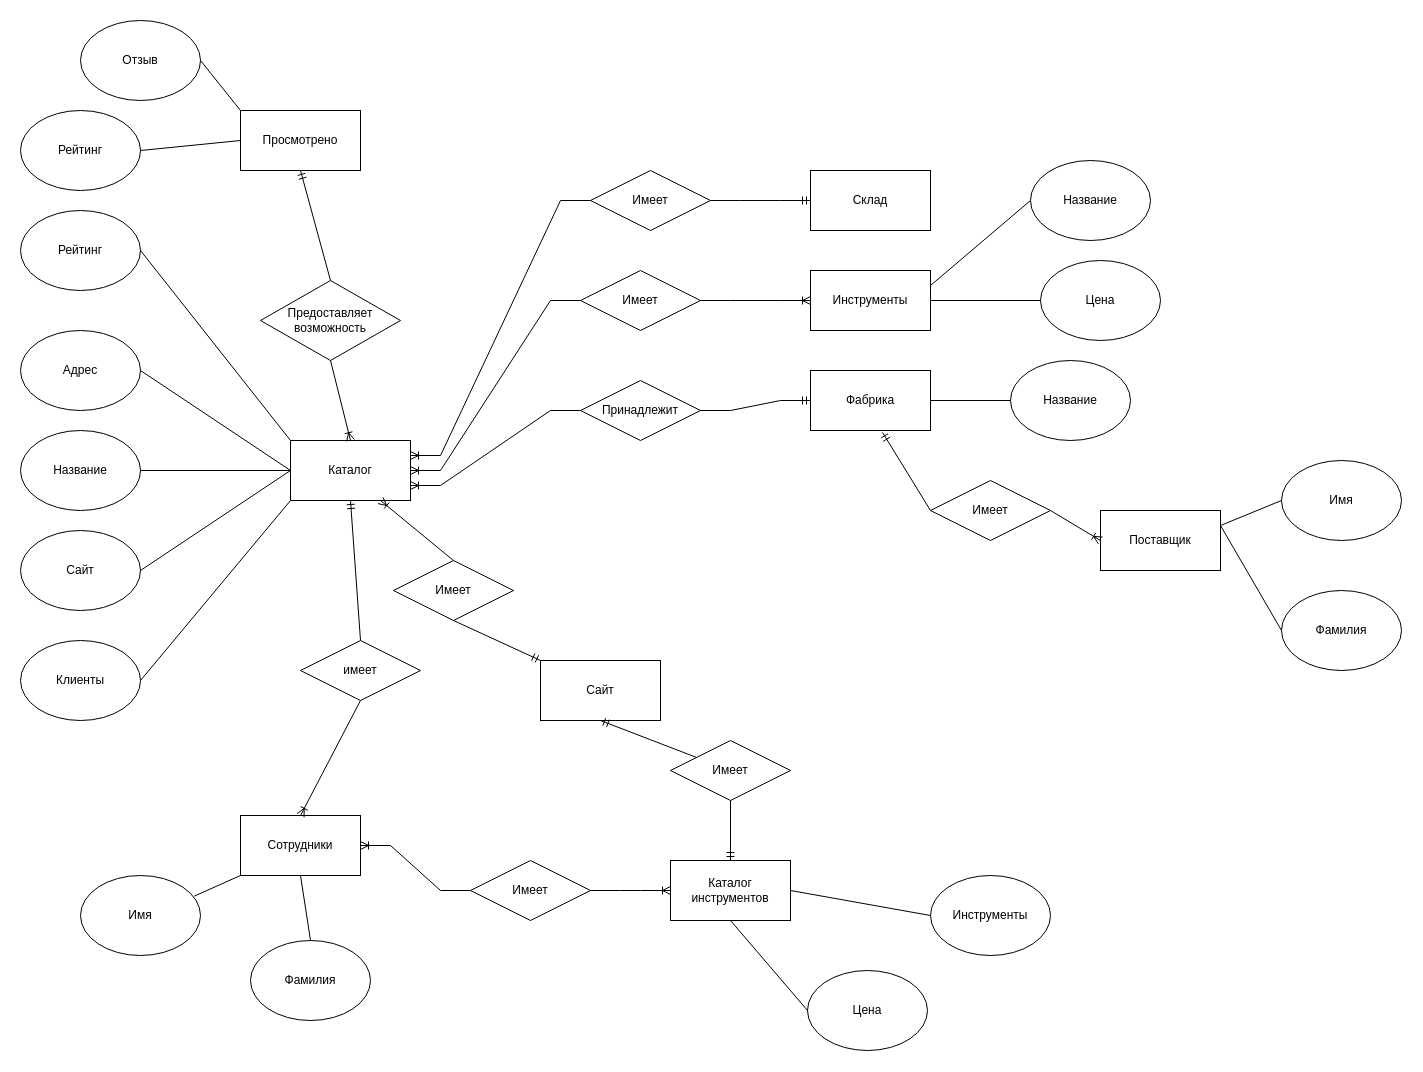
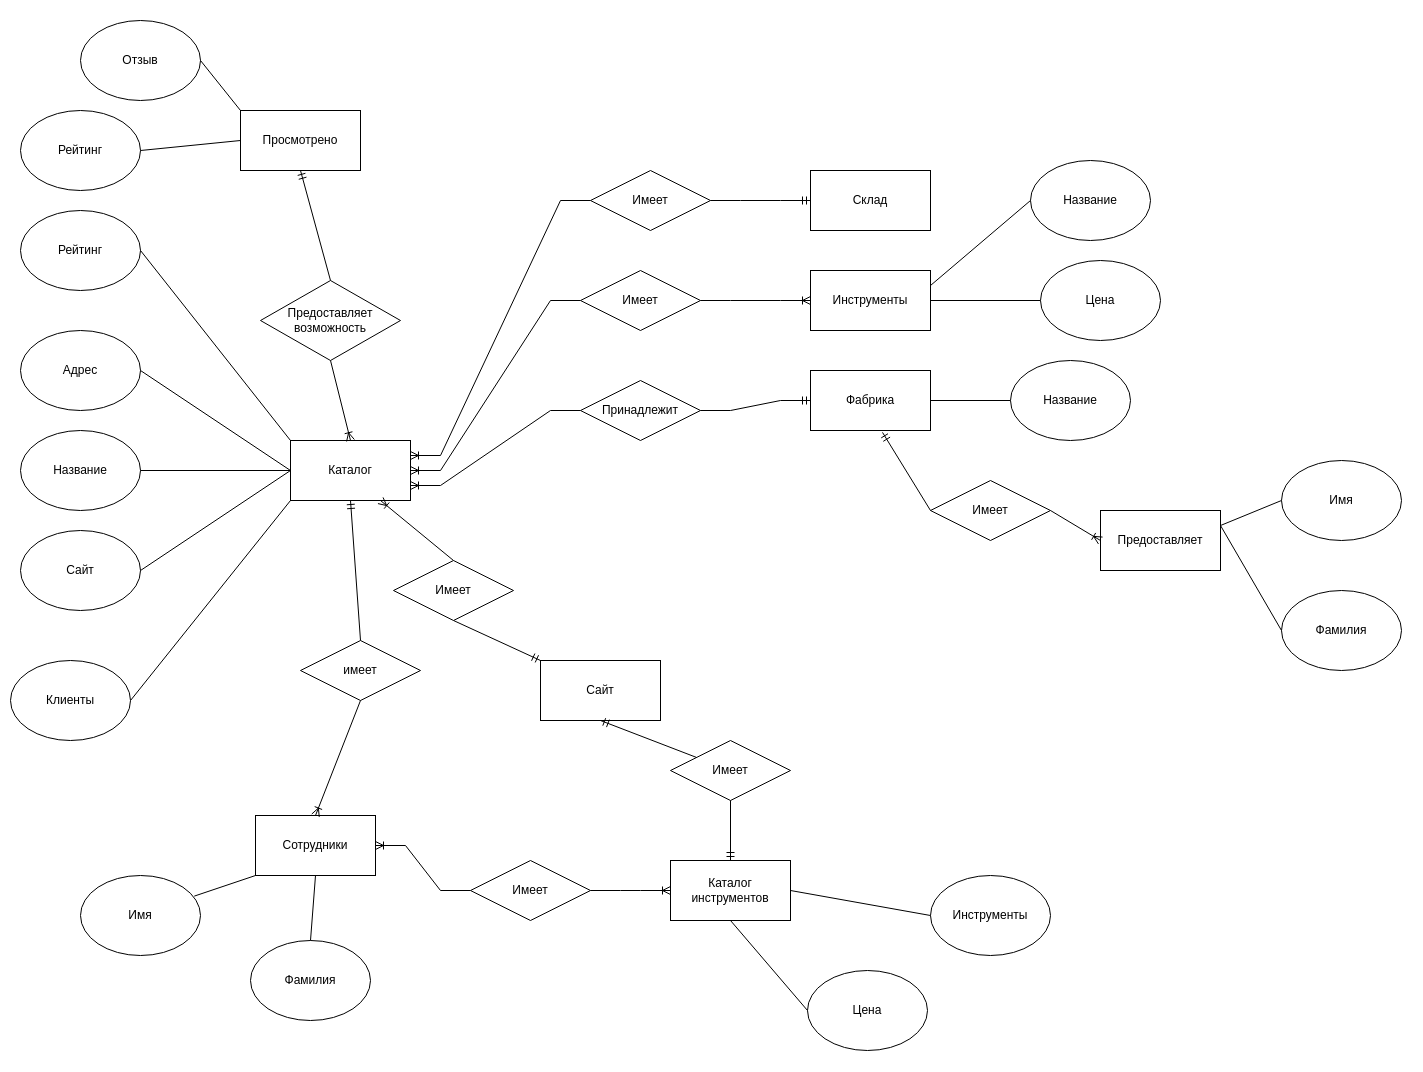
(1161, 541) -> (1161, 541)
(81, 681) -> (71, 701)
(301, 846) -> (316, 846)
